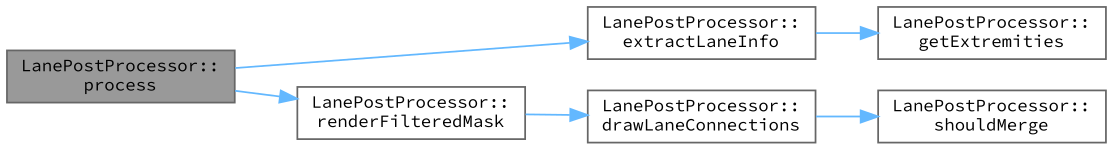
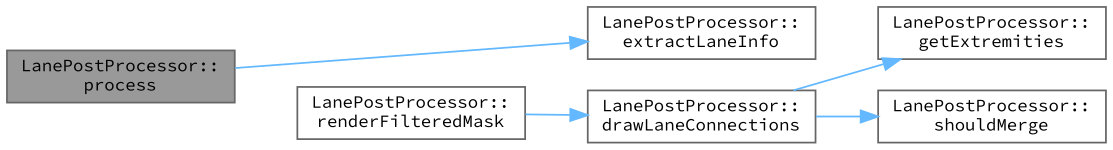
(838, 33) -> (838, 77)
(258, 94) -> none
